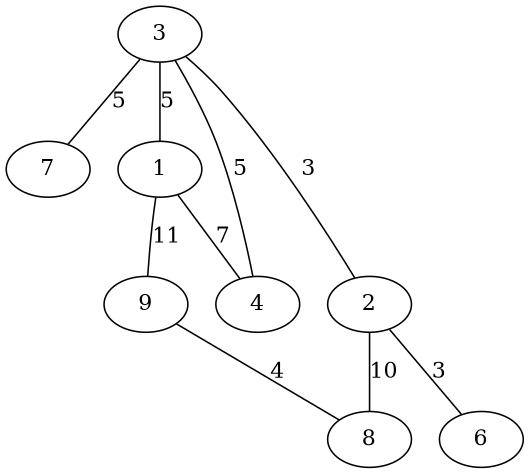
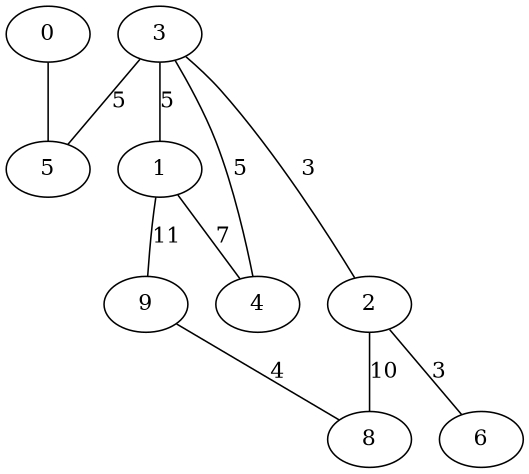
none -> (48, 34)
(48, 169) -> (48, 169)
